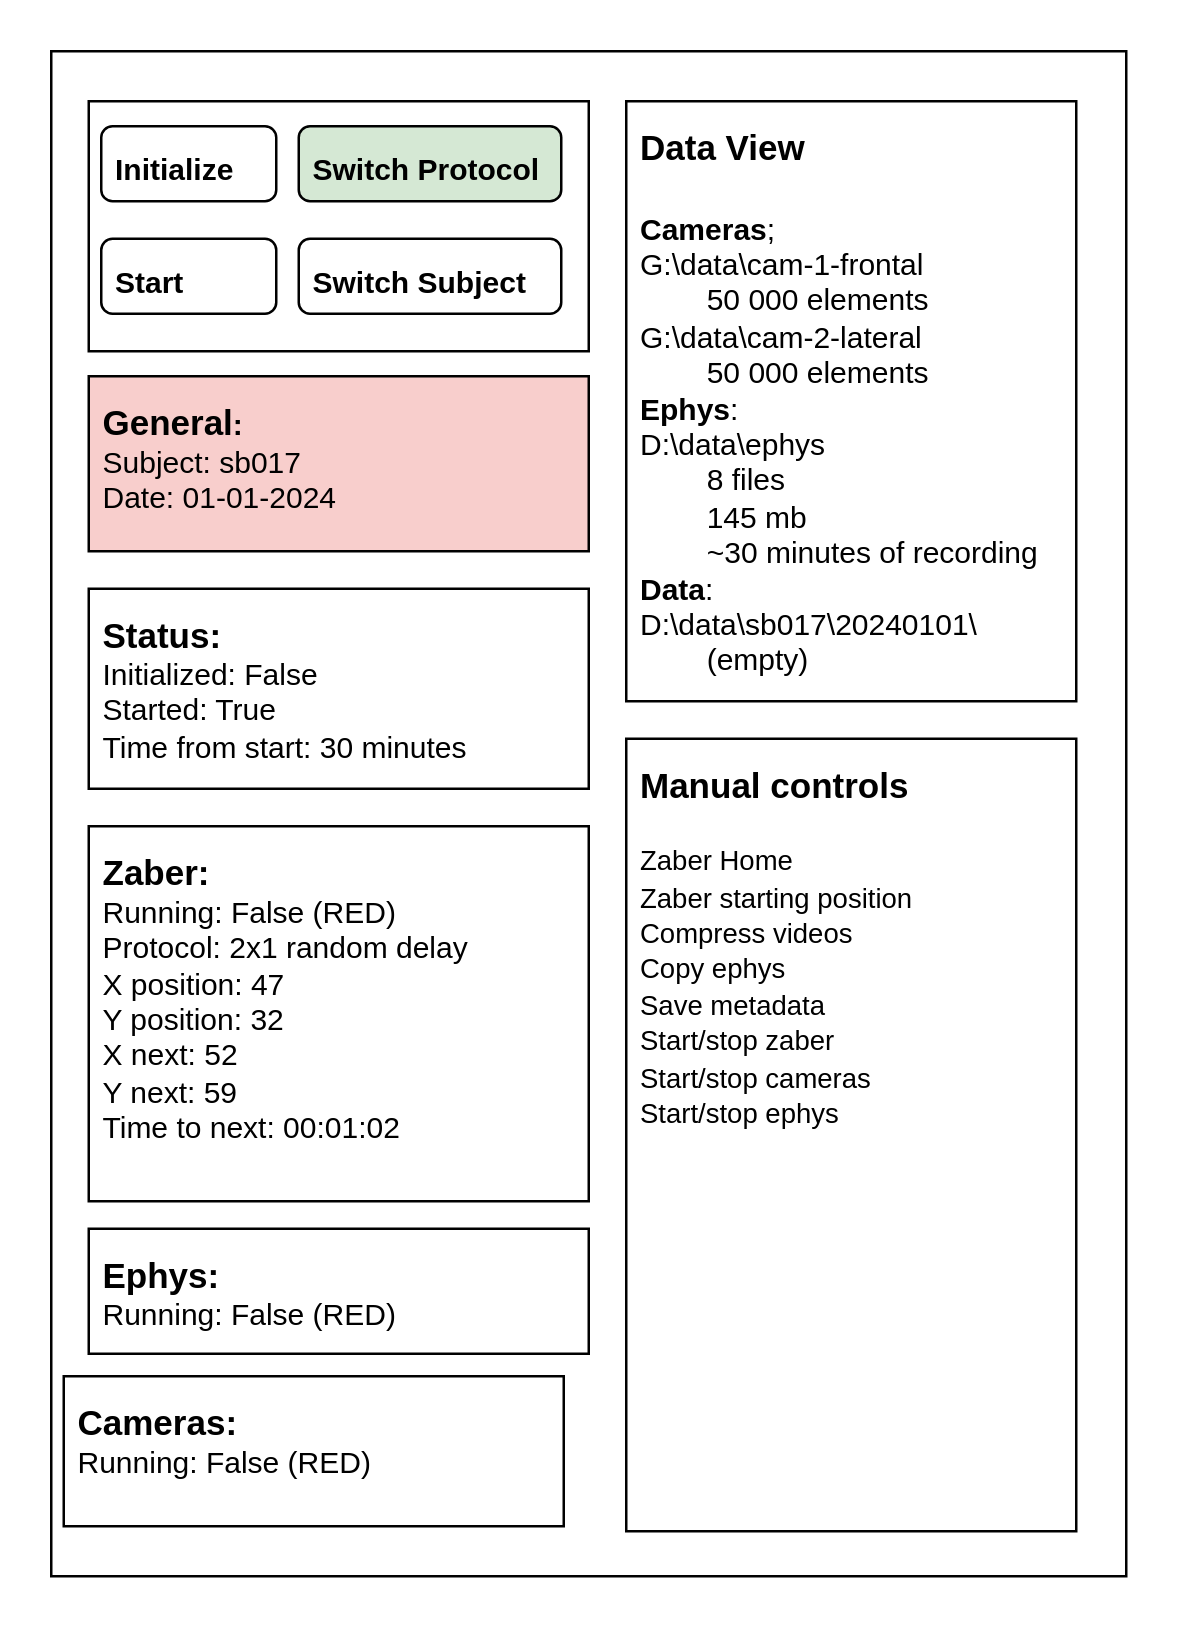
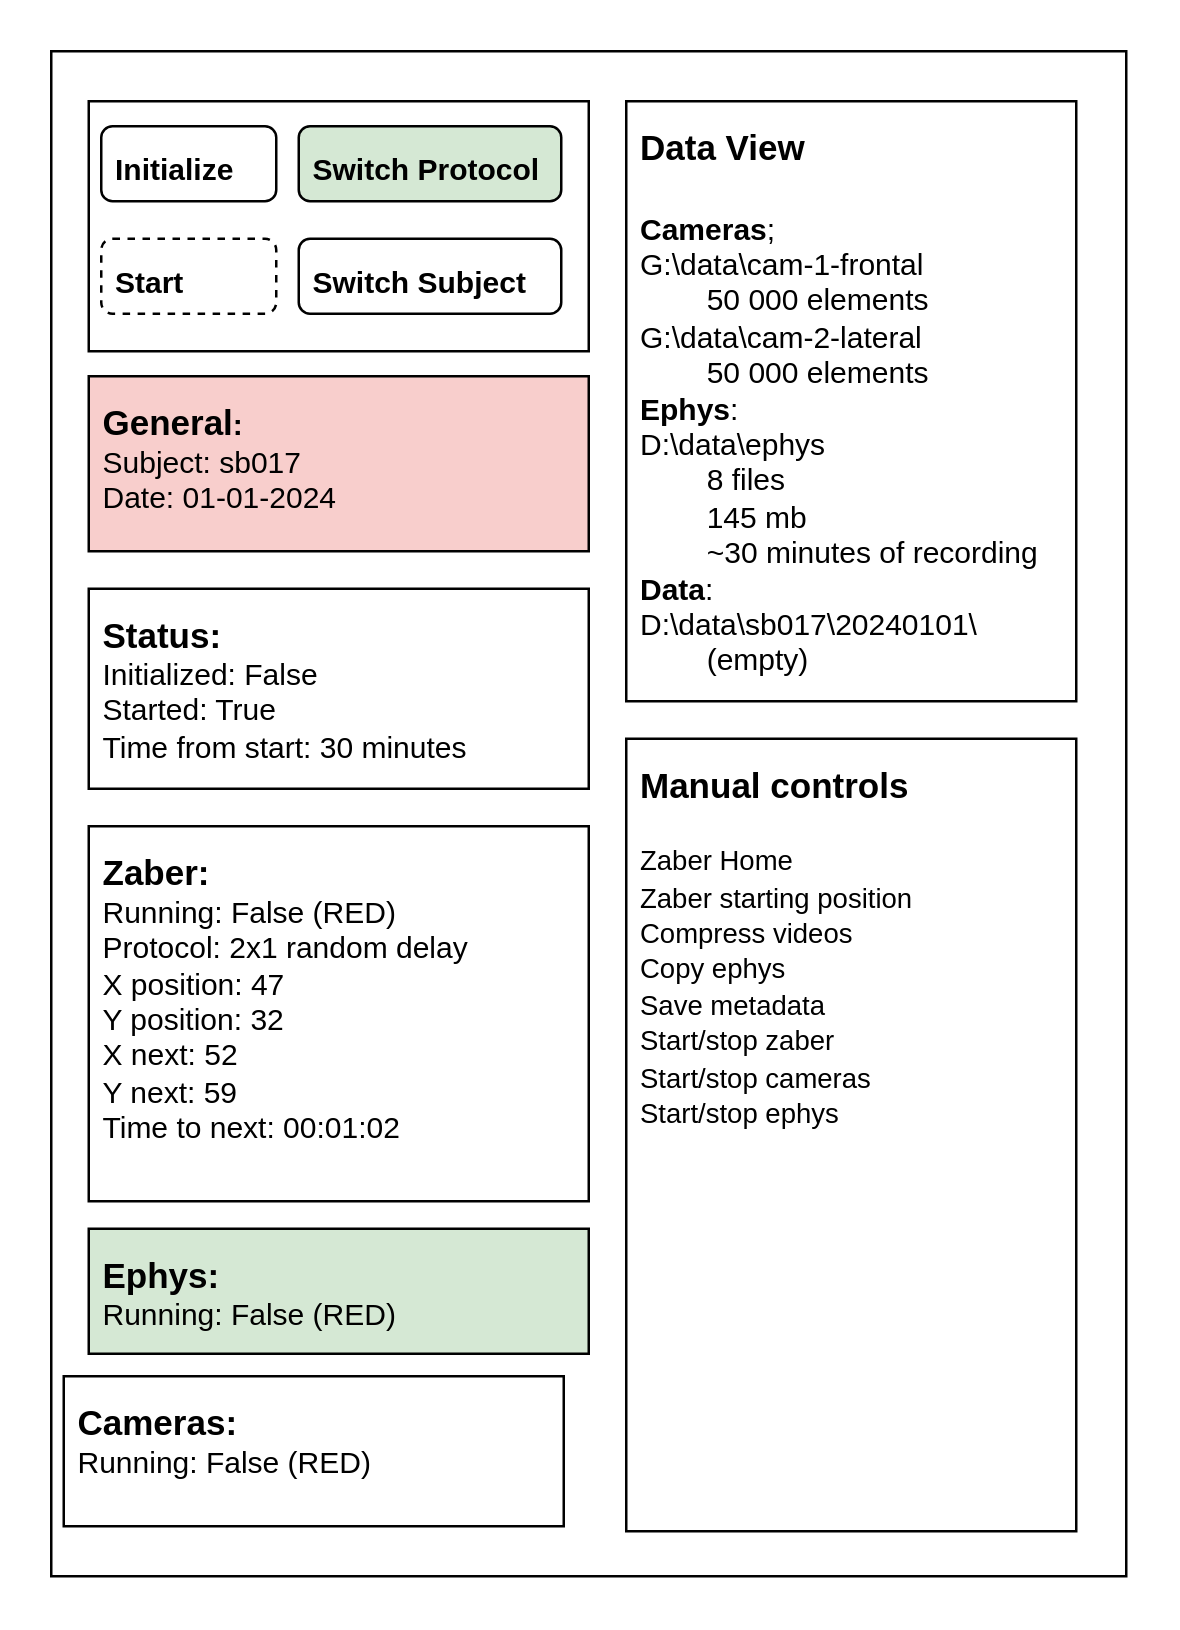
(189, 276) -> (189, 276)
(339, 1291) -> (339, 1291)
